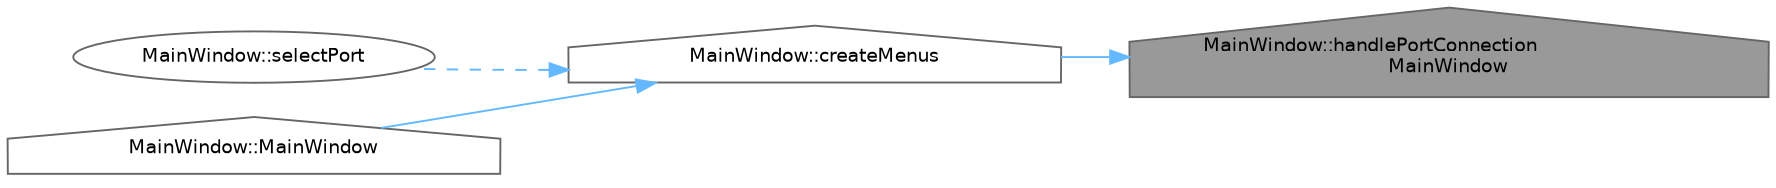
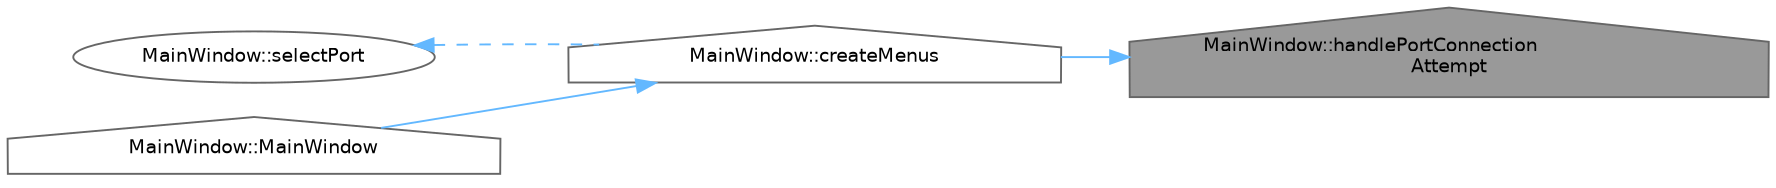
(1449, 57) -> (1449, 57)
(482, 70) -> (516, 44)
